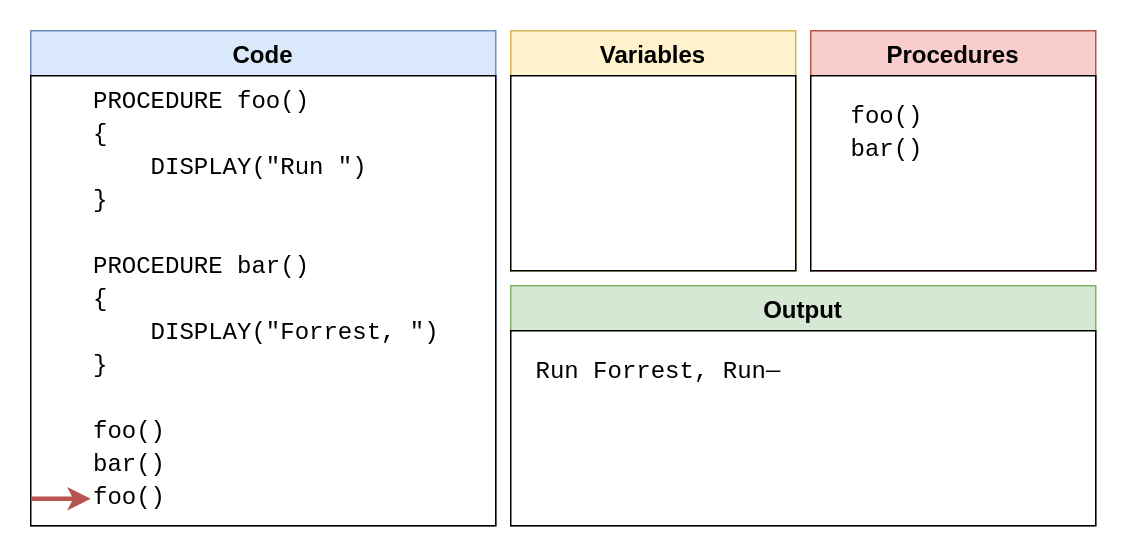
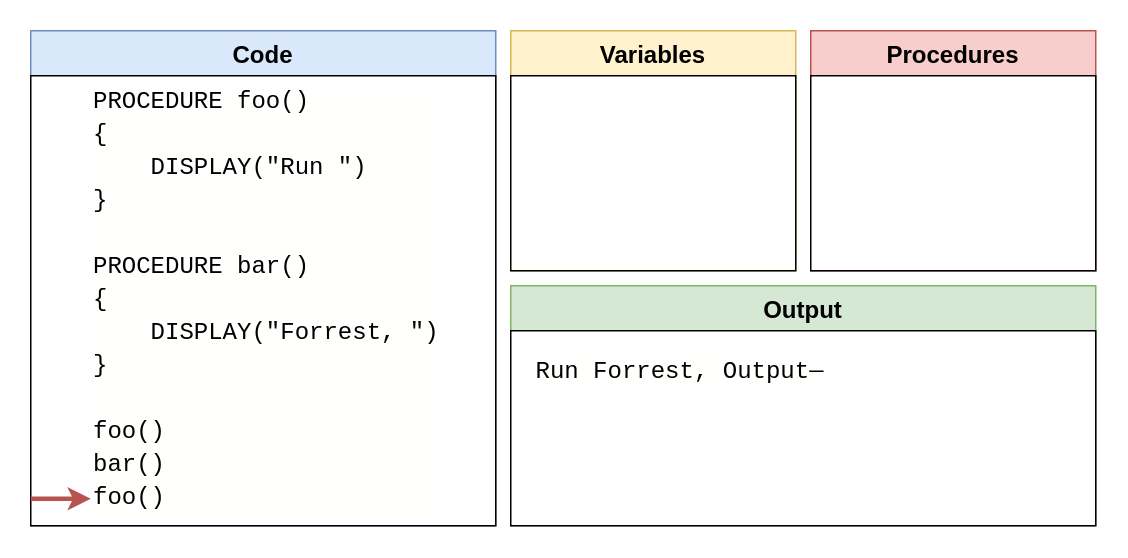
(953, 173) -> none
(641, 371) -> (661, 371)
